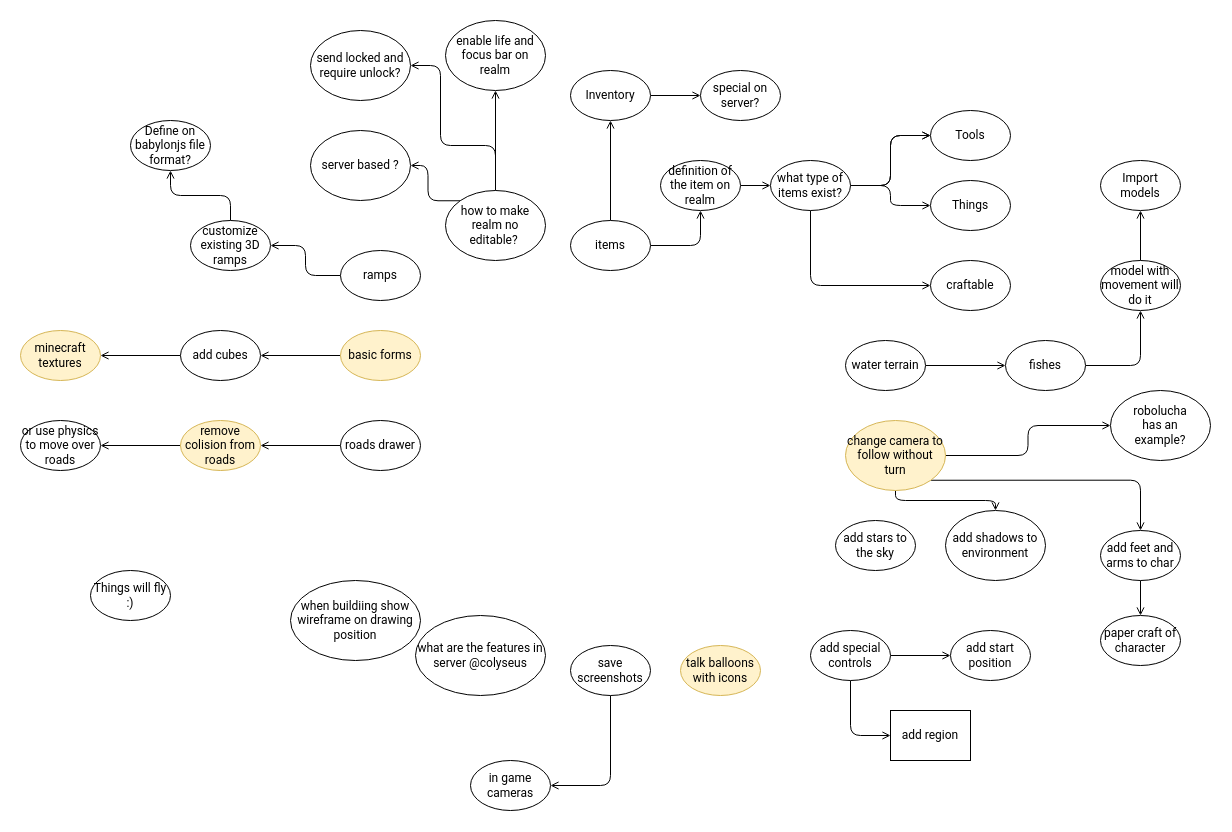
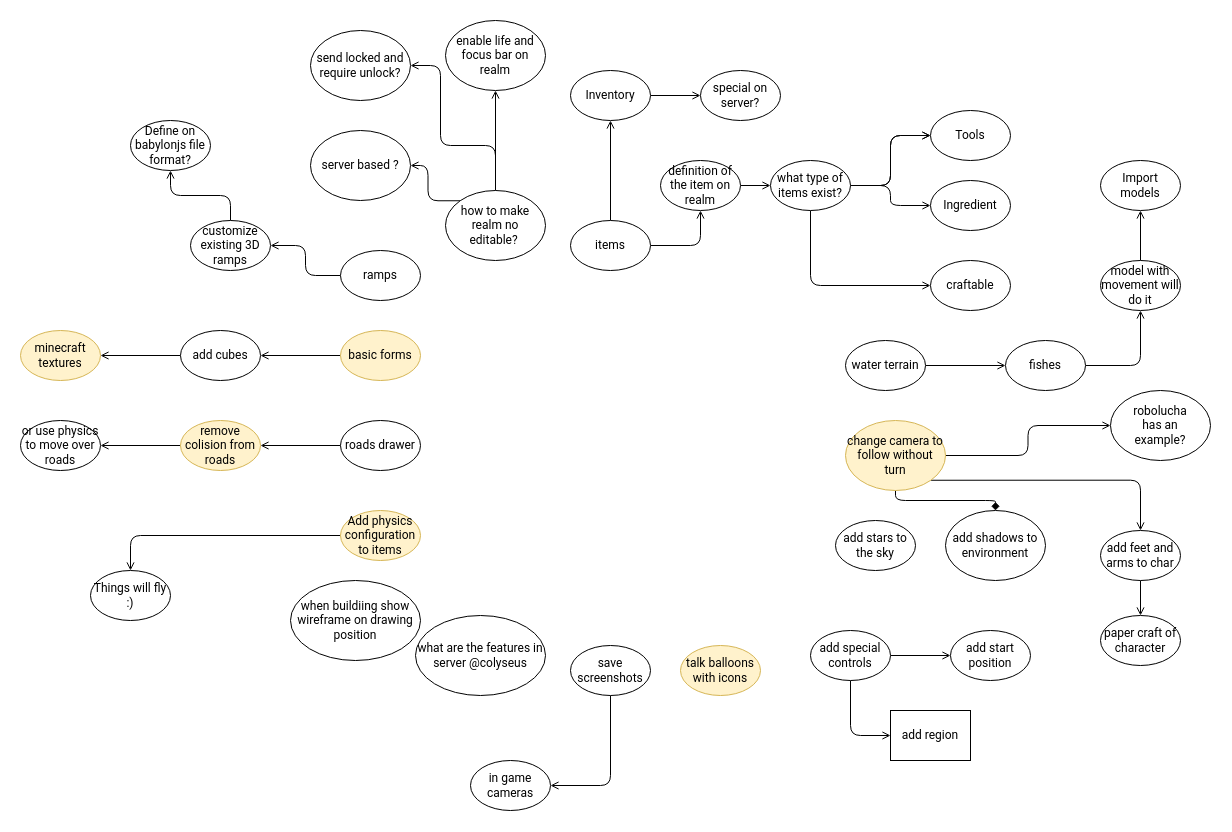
(971, 206) -> (971, 206)
(995, 503) -> (995, 501)
none -> (225, 536)
none -> (381, 536)
